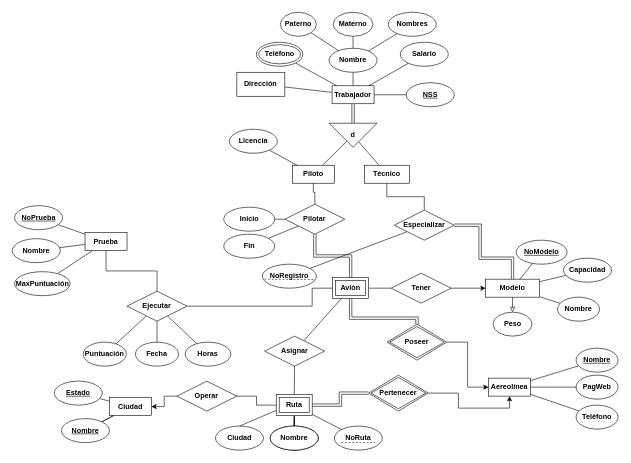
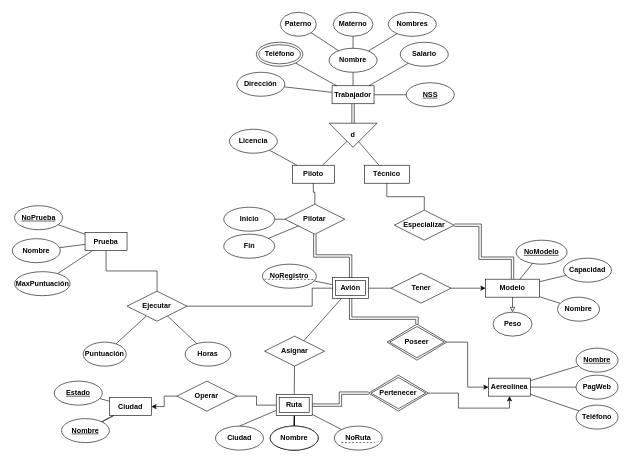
(261, 84) -> (261, 84)
(379, 242) -> (323, 283)
(157, 331) -> none
(157, 354) -> none
